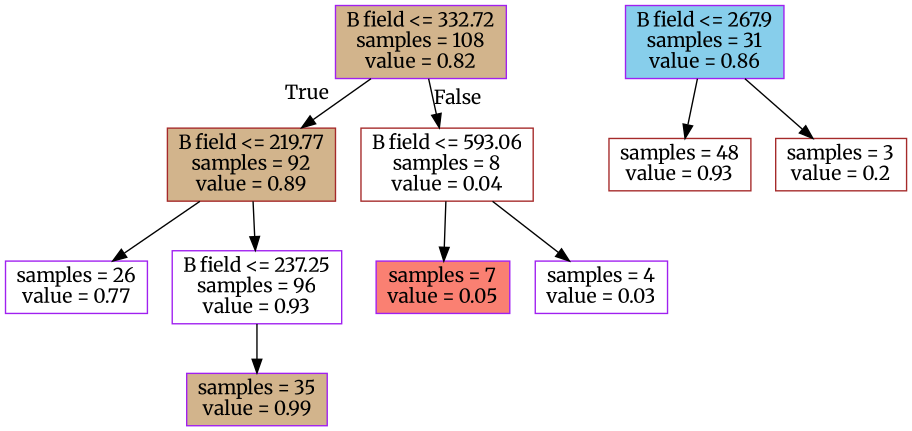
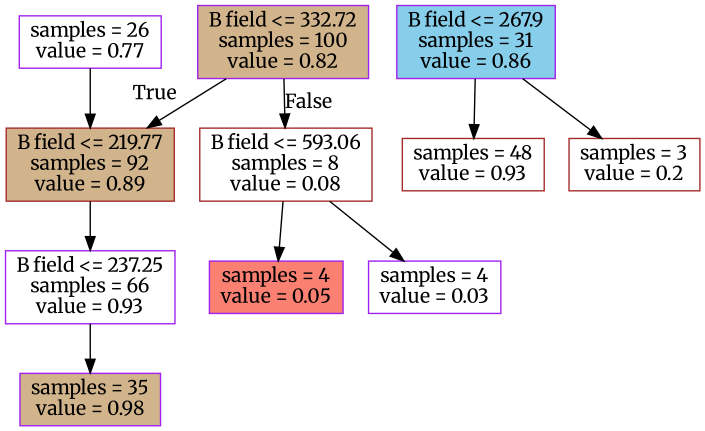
(421, 42) -> (283, 42)
(447, 165) -> (286, 165)
(162, 227) -> (90, 91)
(257, 287) -> (90, 287)
(443, 287) -> (276, 287)
(257, 400) -> (90, 400)
